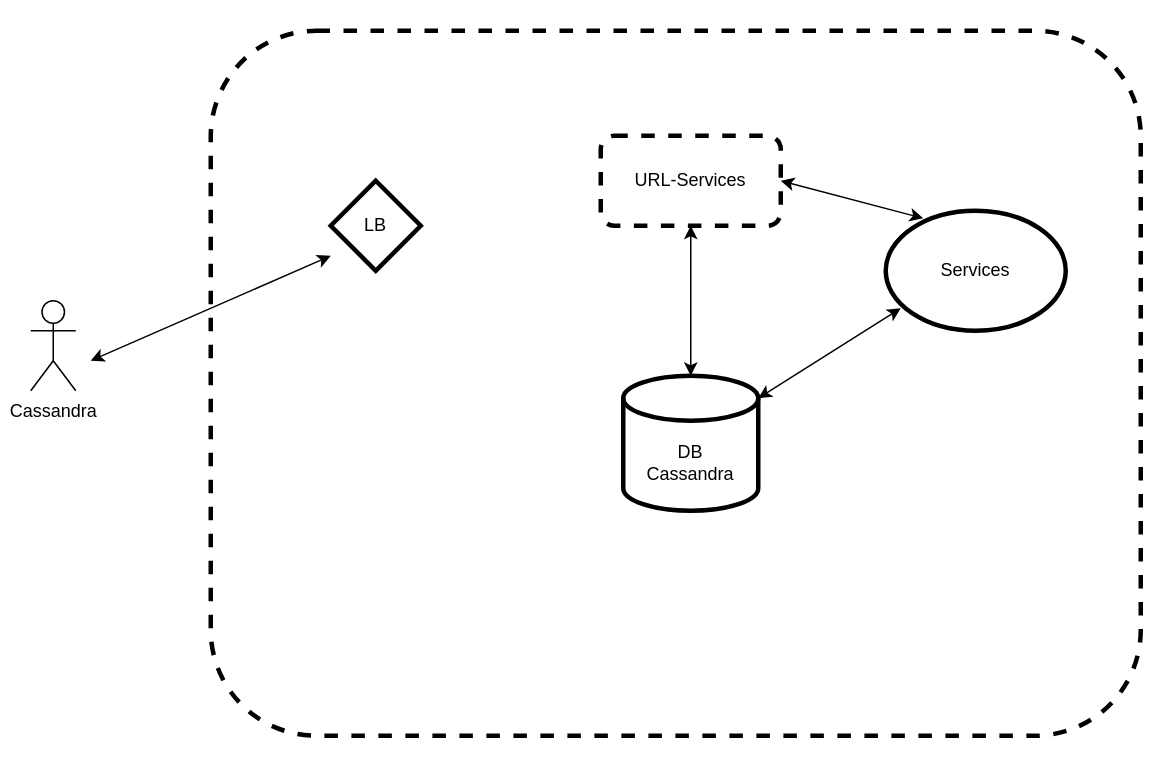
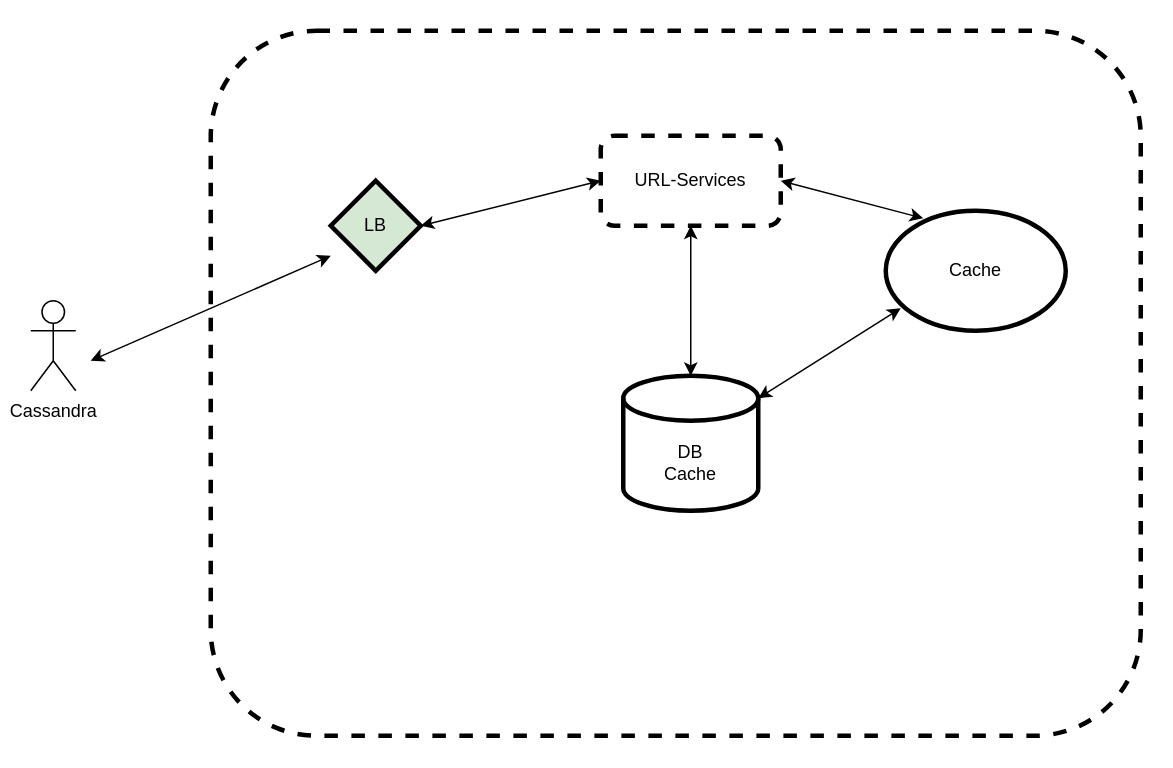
none -> (511, 203)
(376, 226) -> (376, 226)
(976, 271) -> (976, 271)
(691, 463) -> (691, 463)
